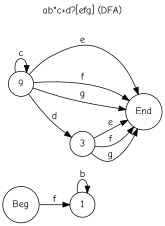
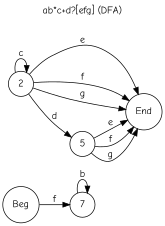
(21, 84) -> (21, 84)
(82, 144) -> (82, 144)
(82, 205) -> (82, 205)
